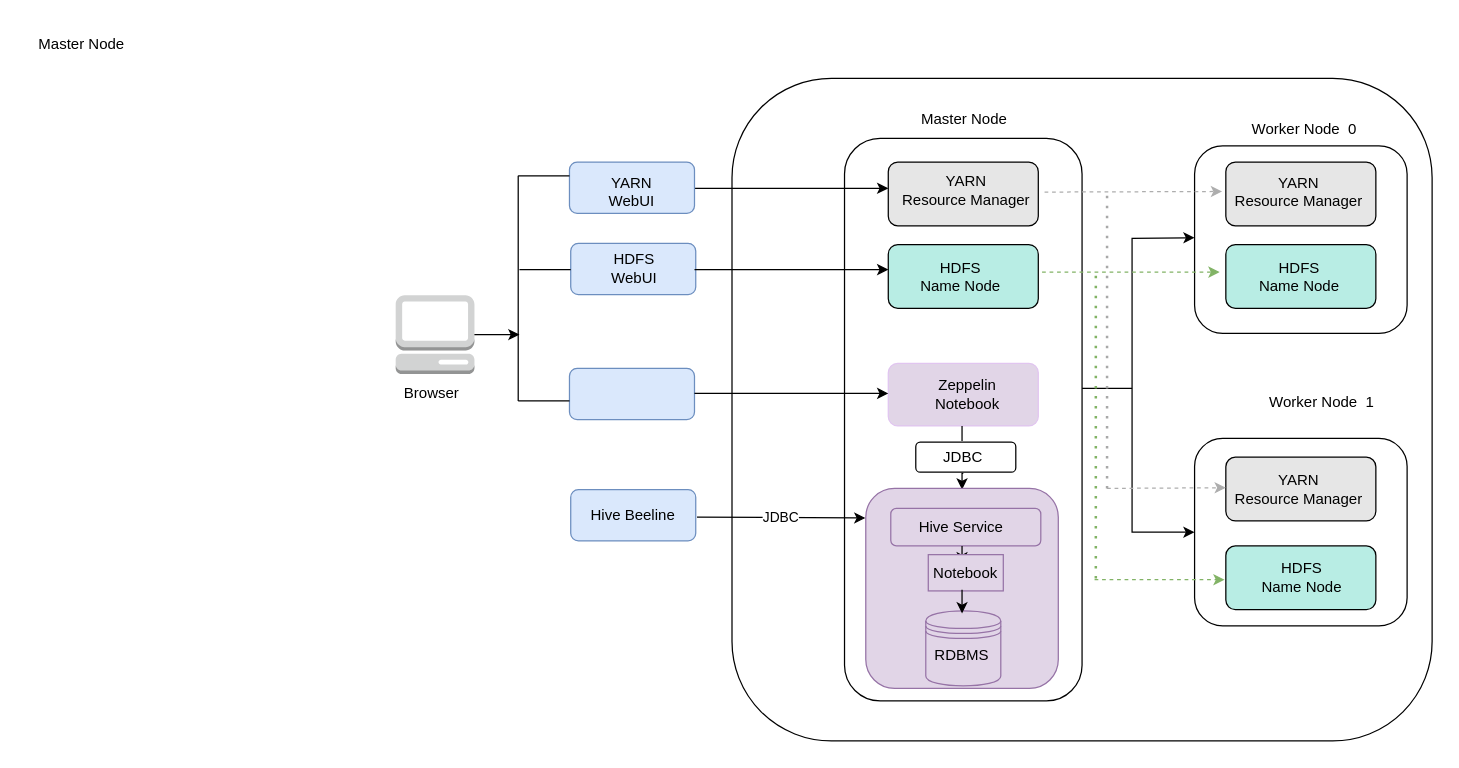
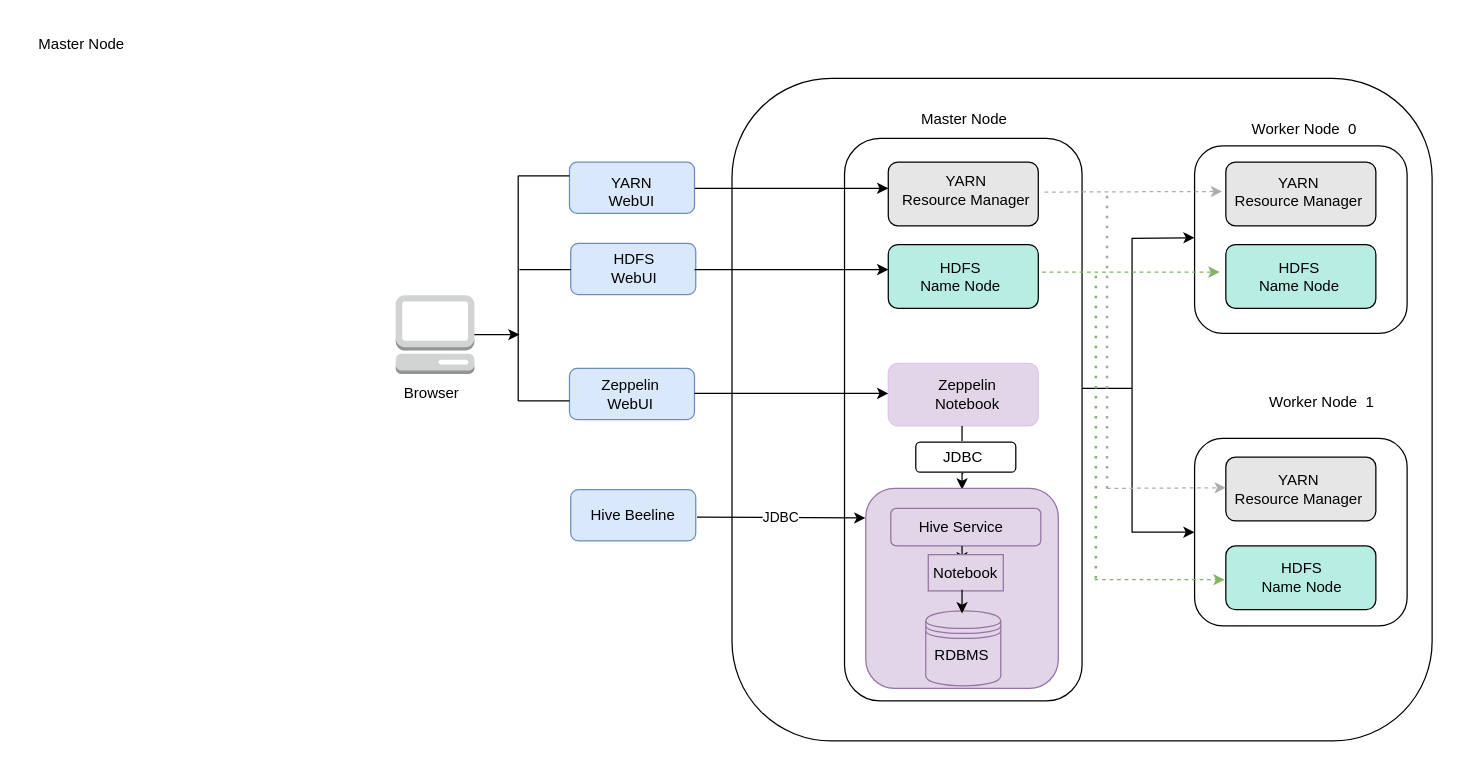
none -> (631, 394)
